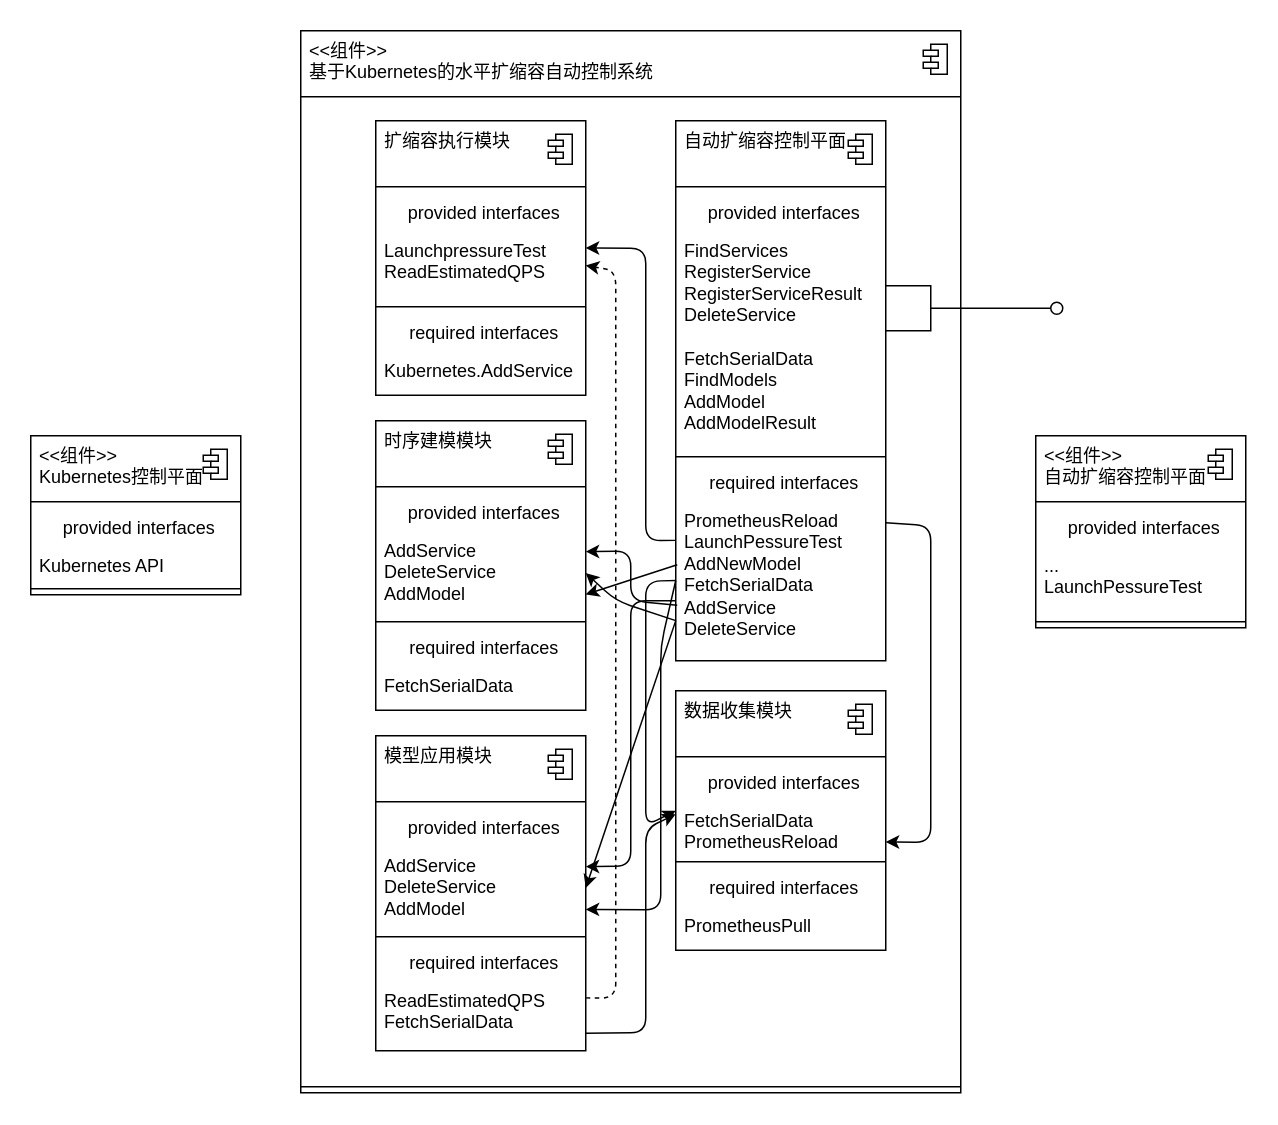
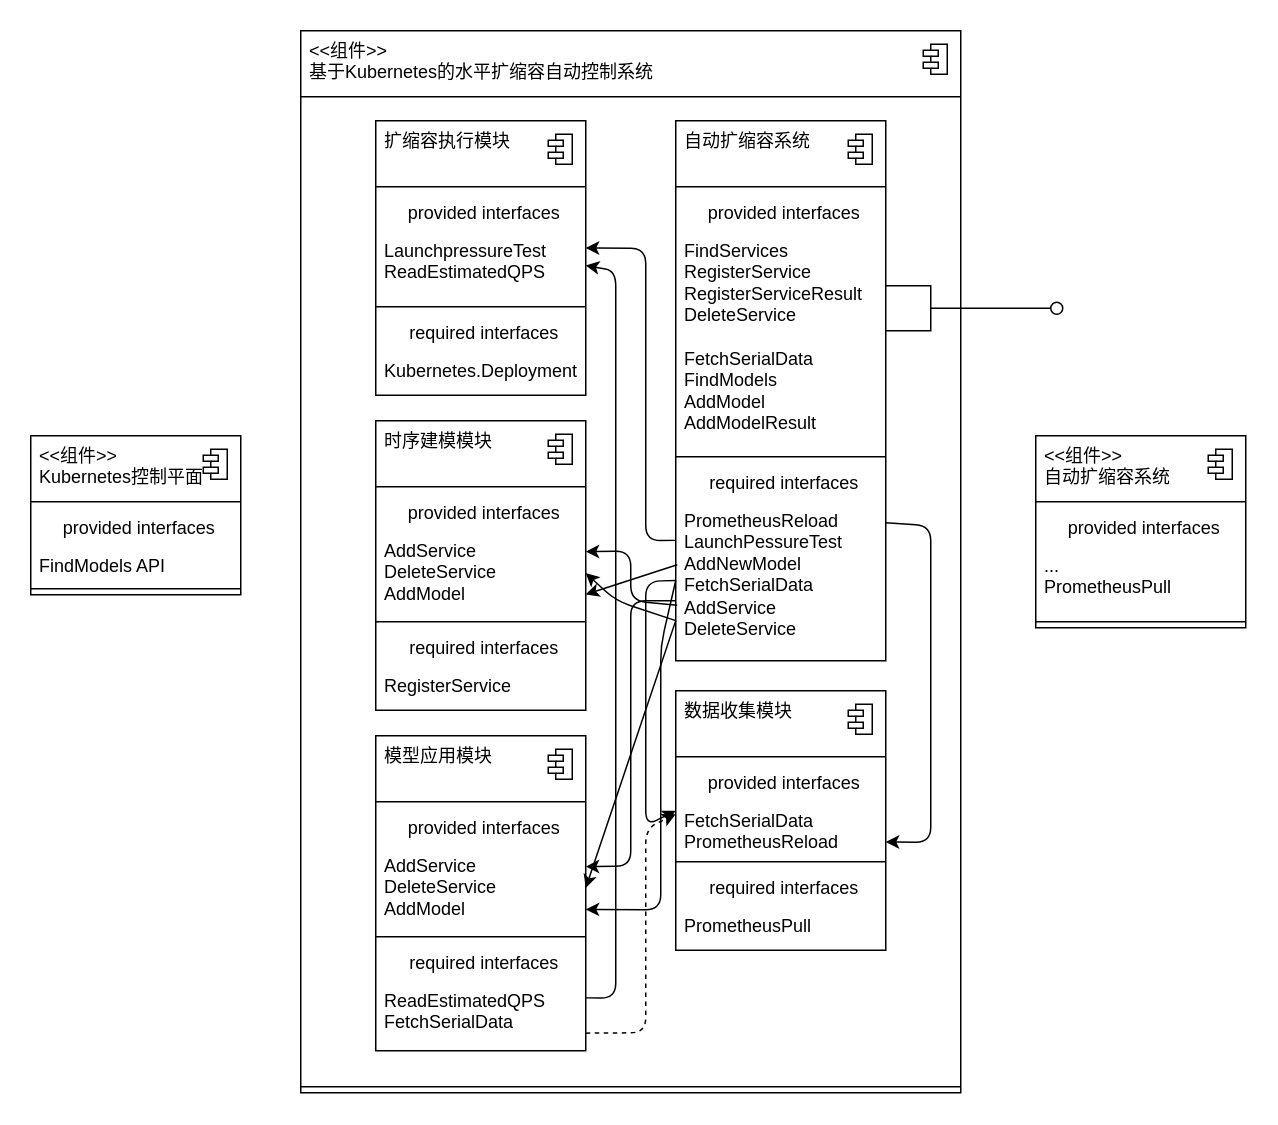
(766, 142) -> (748, 142)
(486, 372) -> (486, 372)
(1126, 468) -> (1108, 468)
(616, 526) -> (616, 526)
(108, 567) -> (103, 567)
(1130, 577) -> (1111, 577)
(456, 687) -> (456, 687)
(646, 998) -> (646, 998)
